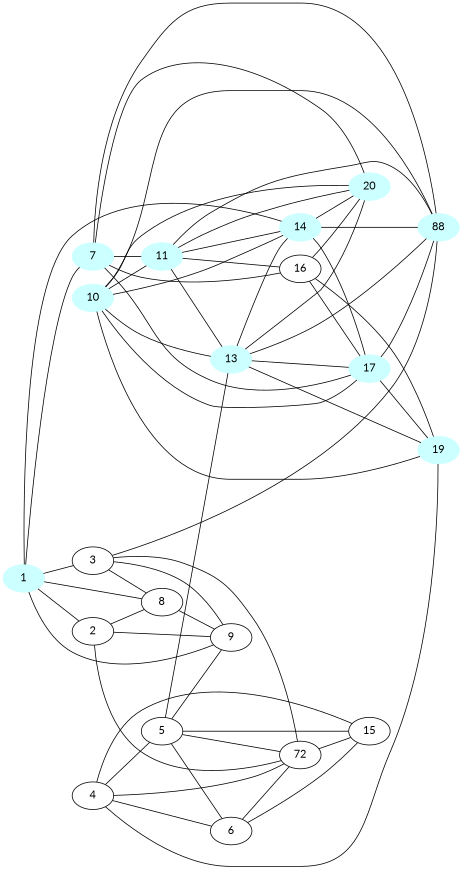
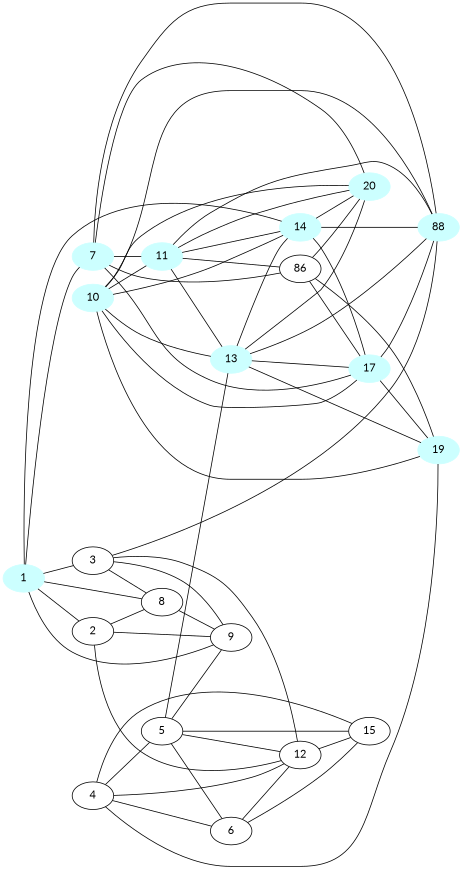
(300, 269) -> (300, 269)
(300, 755) -> (300, 755)
